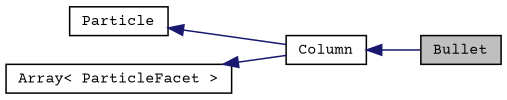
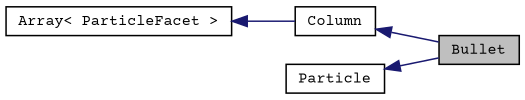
(235, 37) -> (419, 62)
